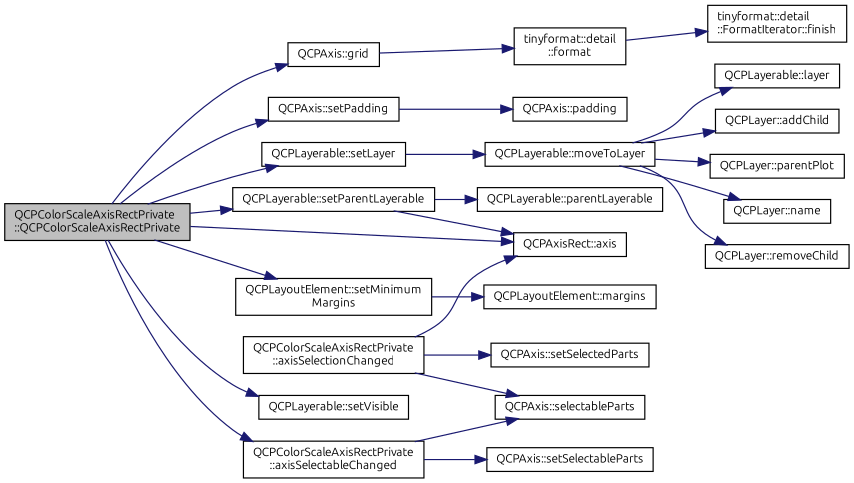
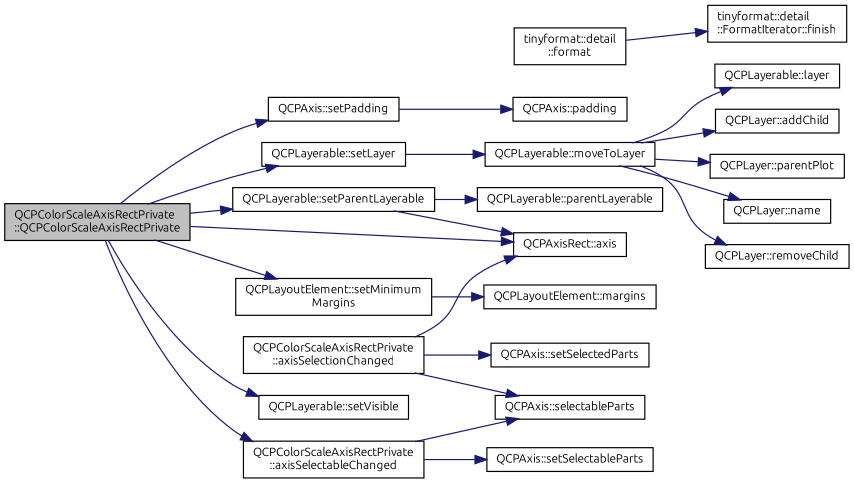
(334, 55) -> none
